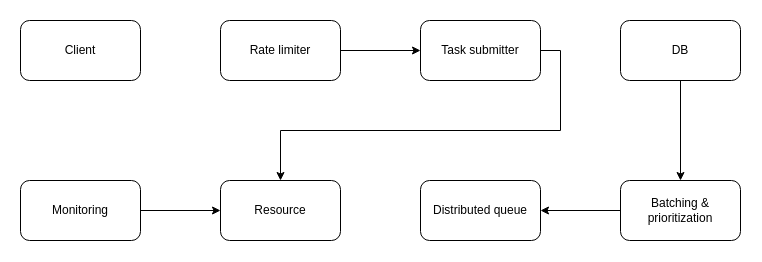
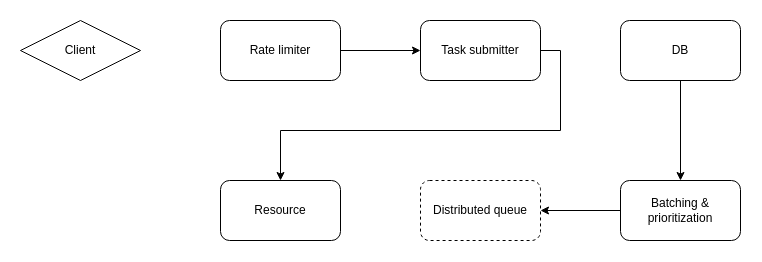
(81, 51) -> (81, 51)
(81, 211) -> none
(177, 211) -> none
(481, 211) -> (481, 211)
